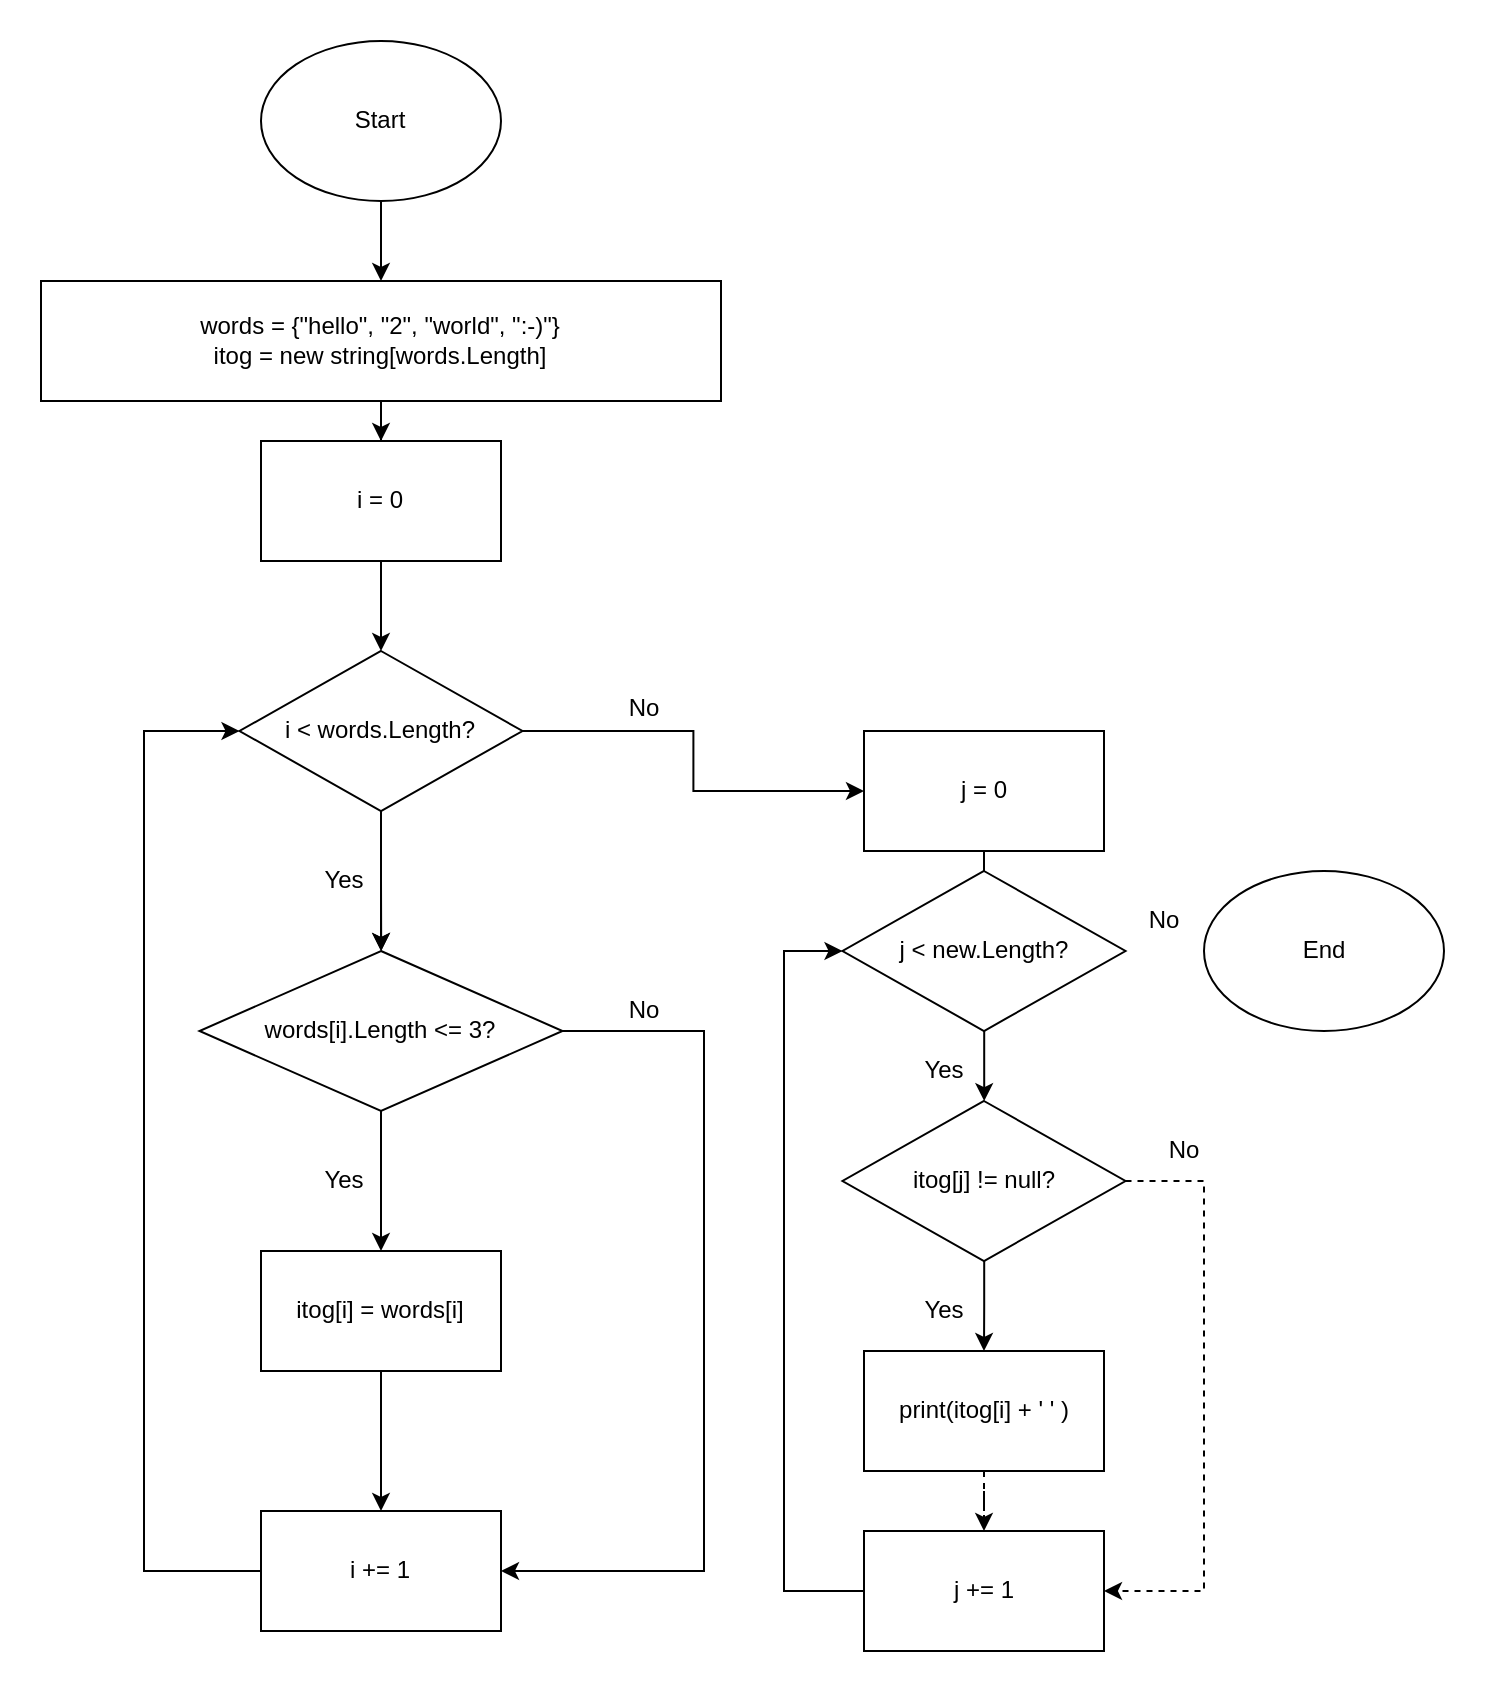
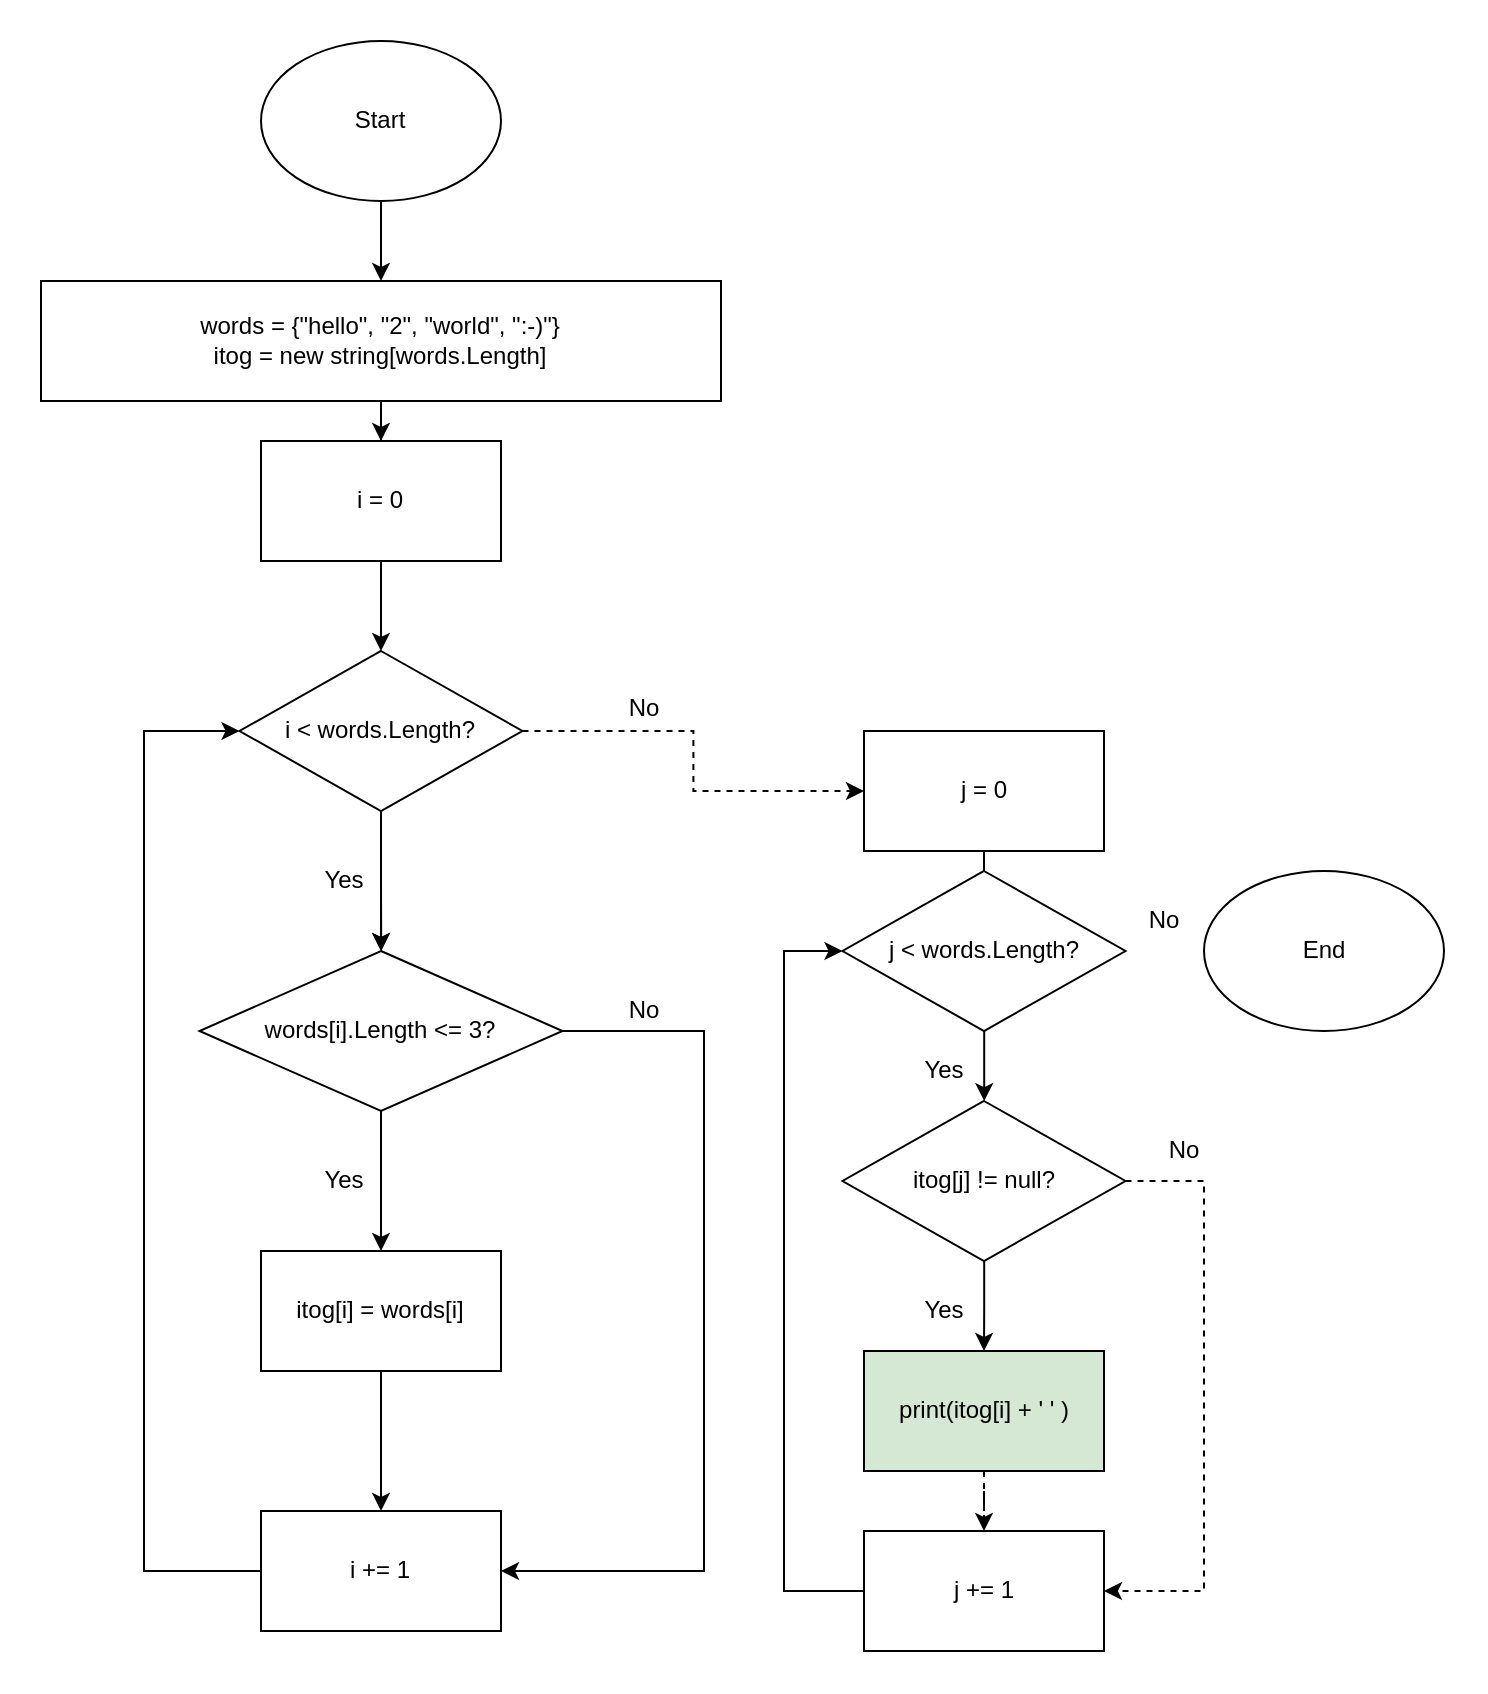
(693, 753) -> (693, 753)
(985, 951) -> (985, 951)
(984, 1411) -> (984, 1411)
